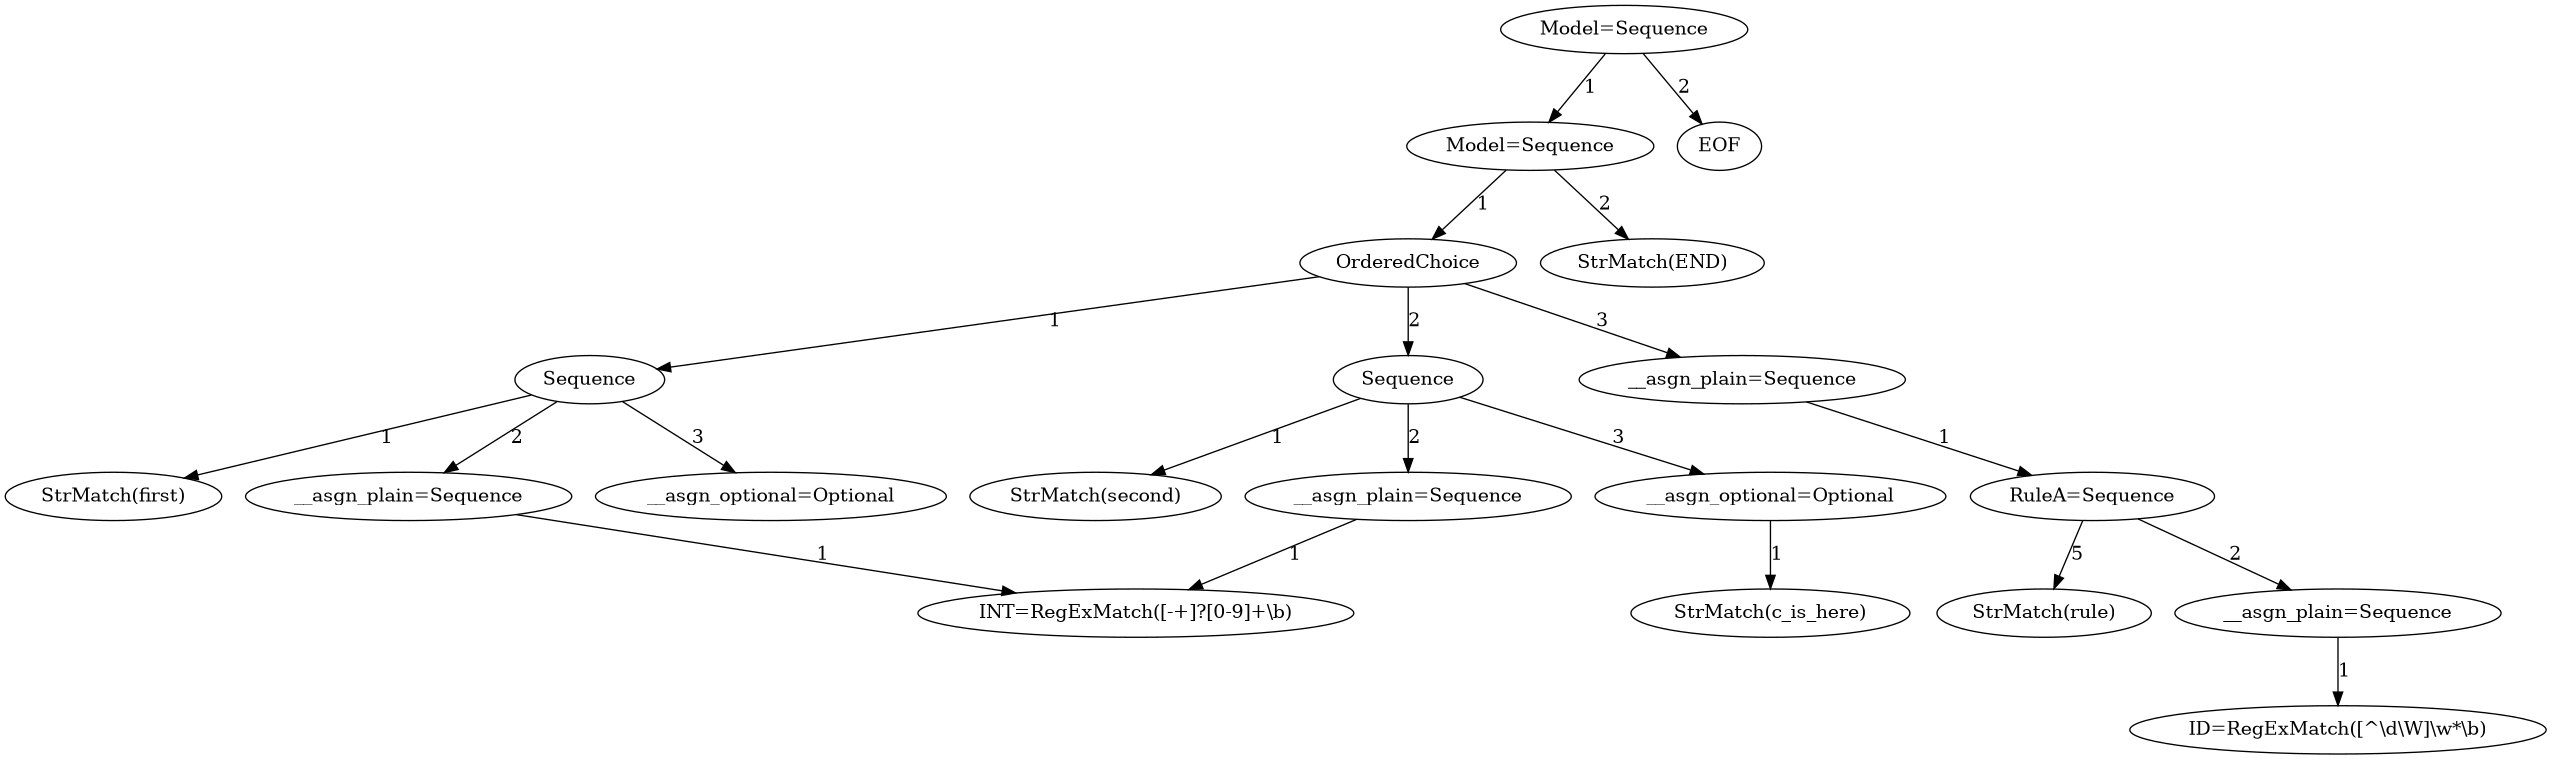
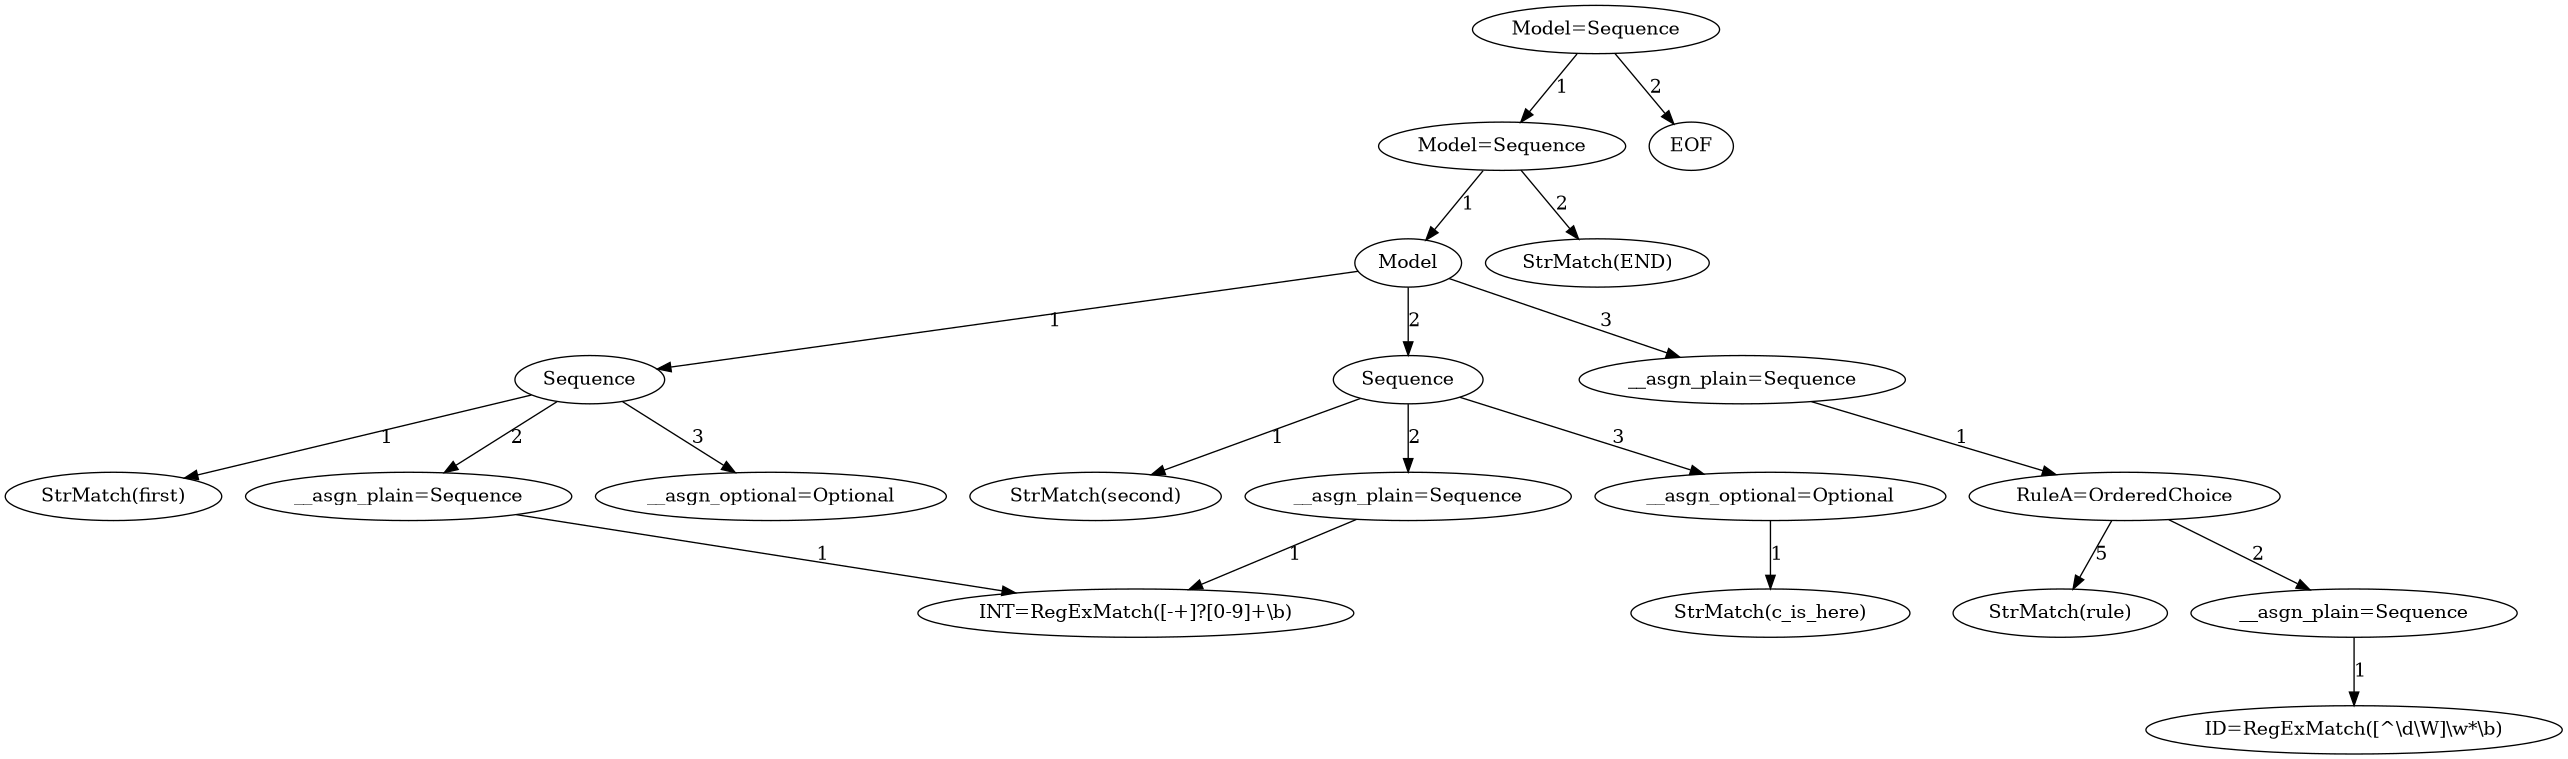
(1408, 263) -> (1408, 263)
(2092, 496) -> (2125, 496)
